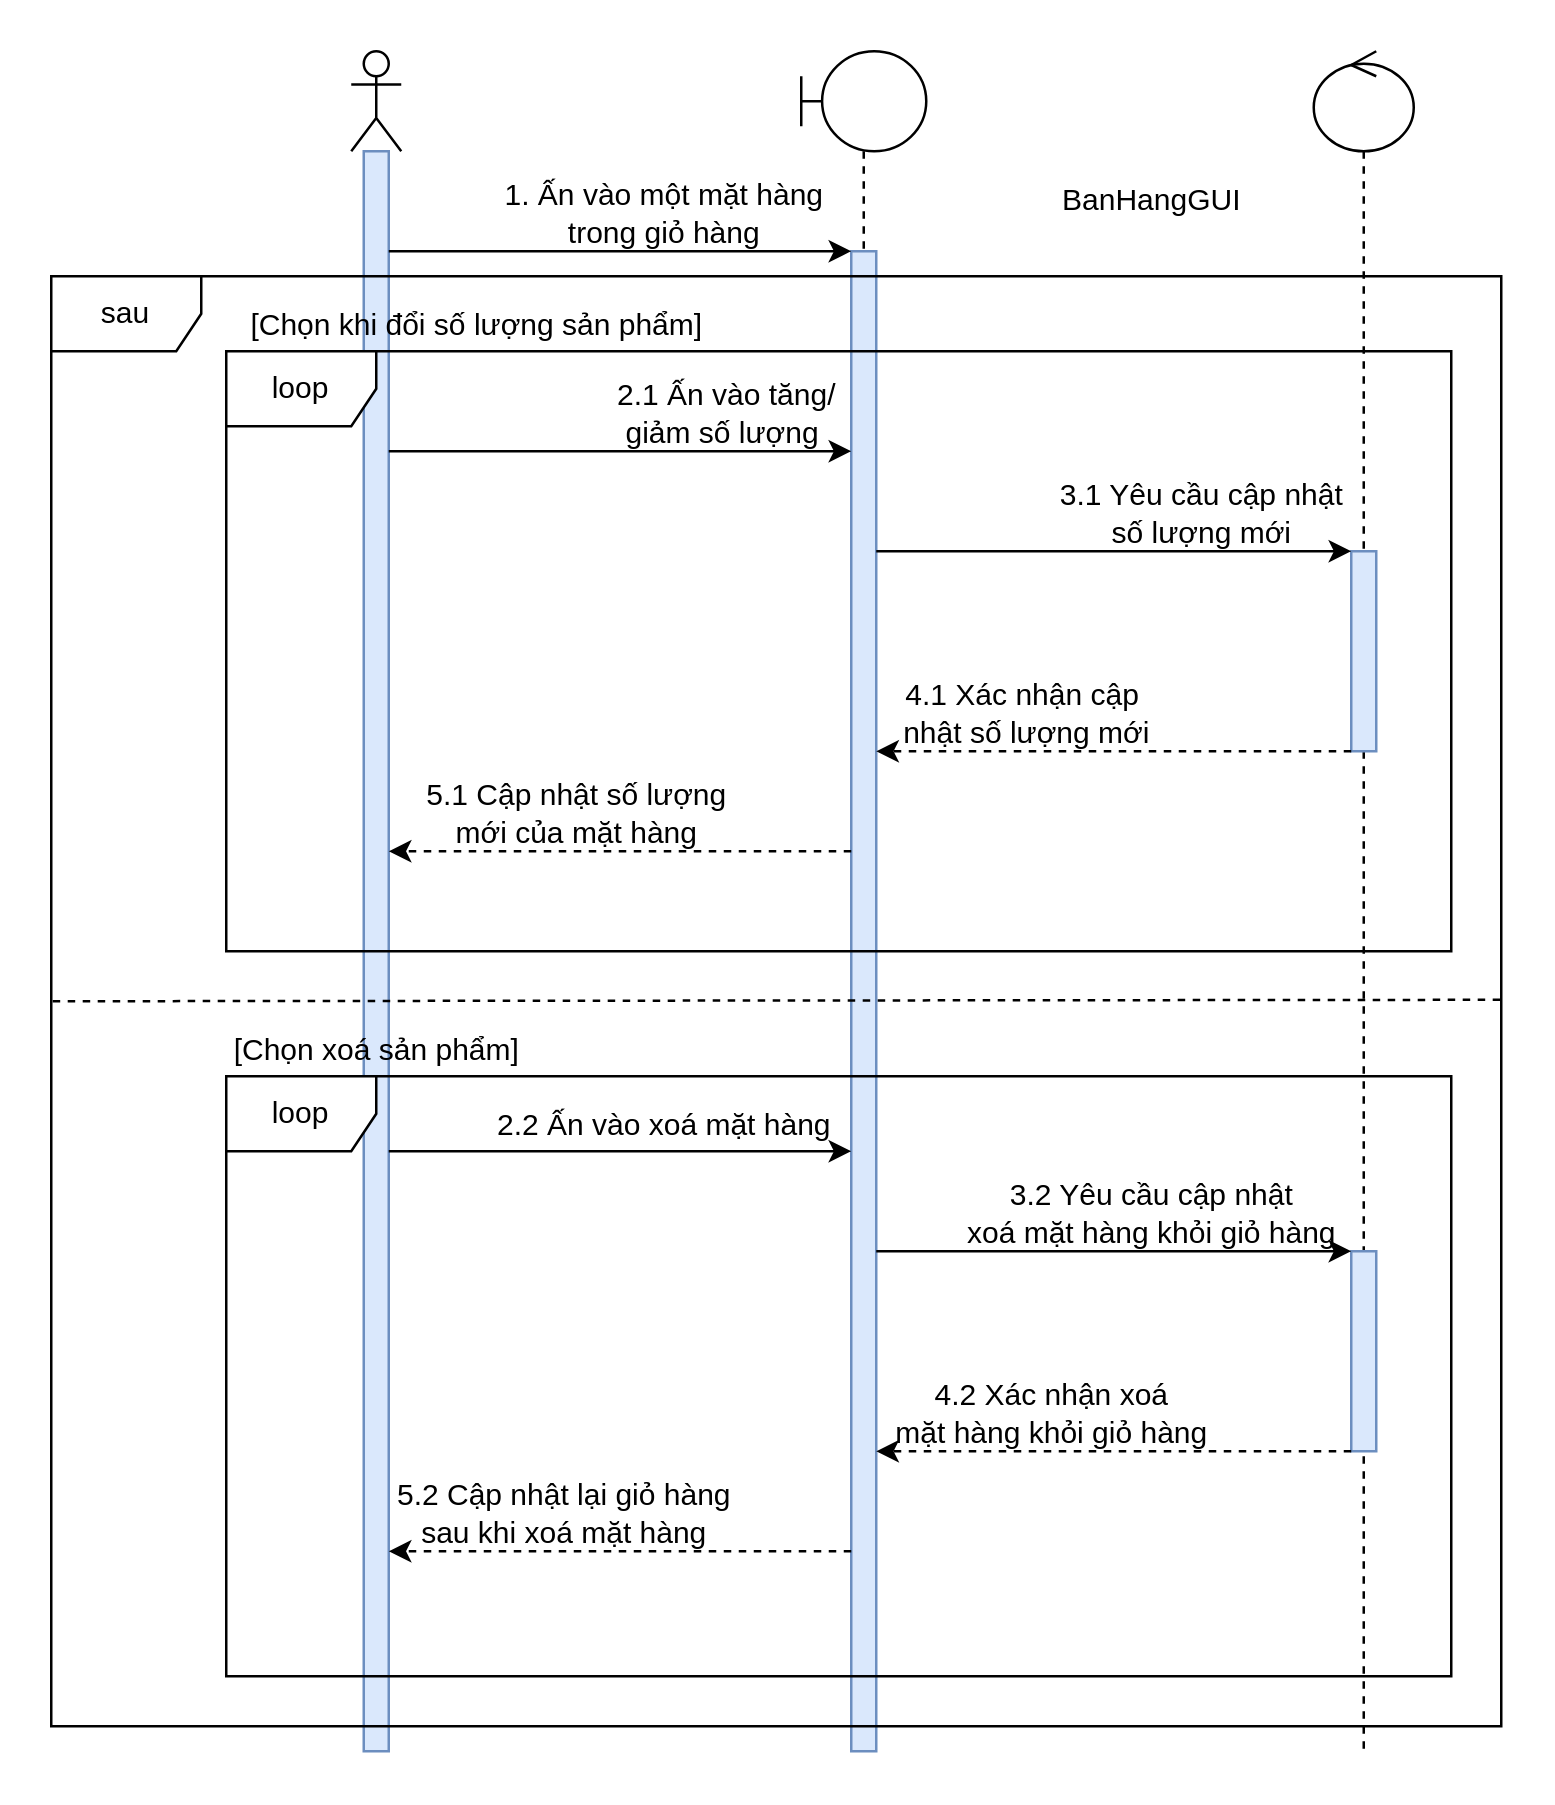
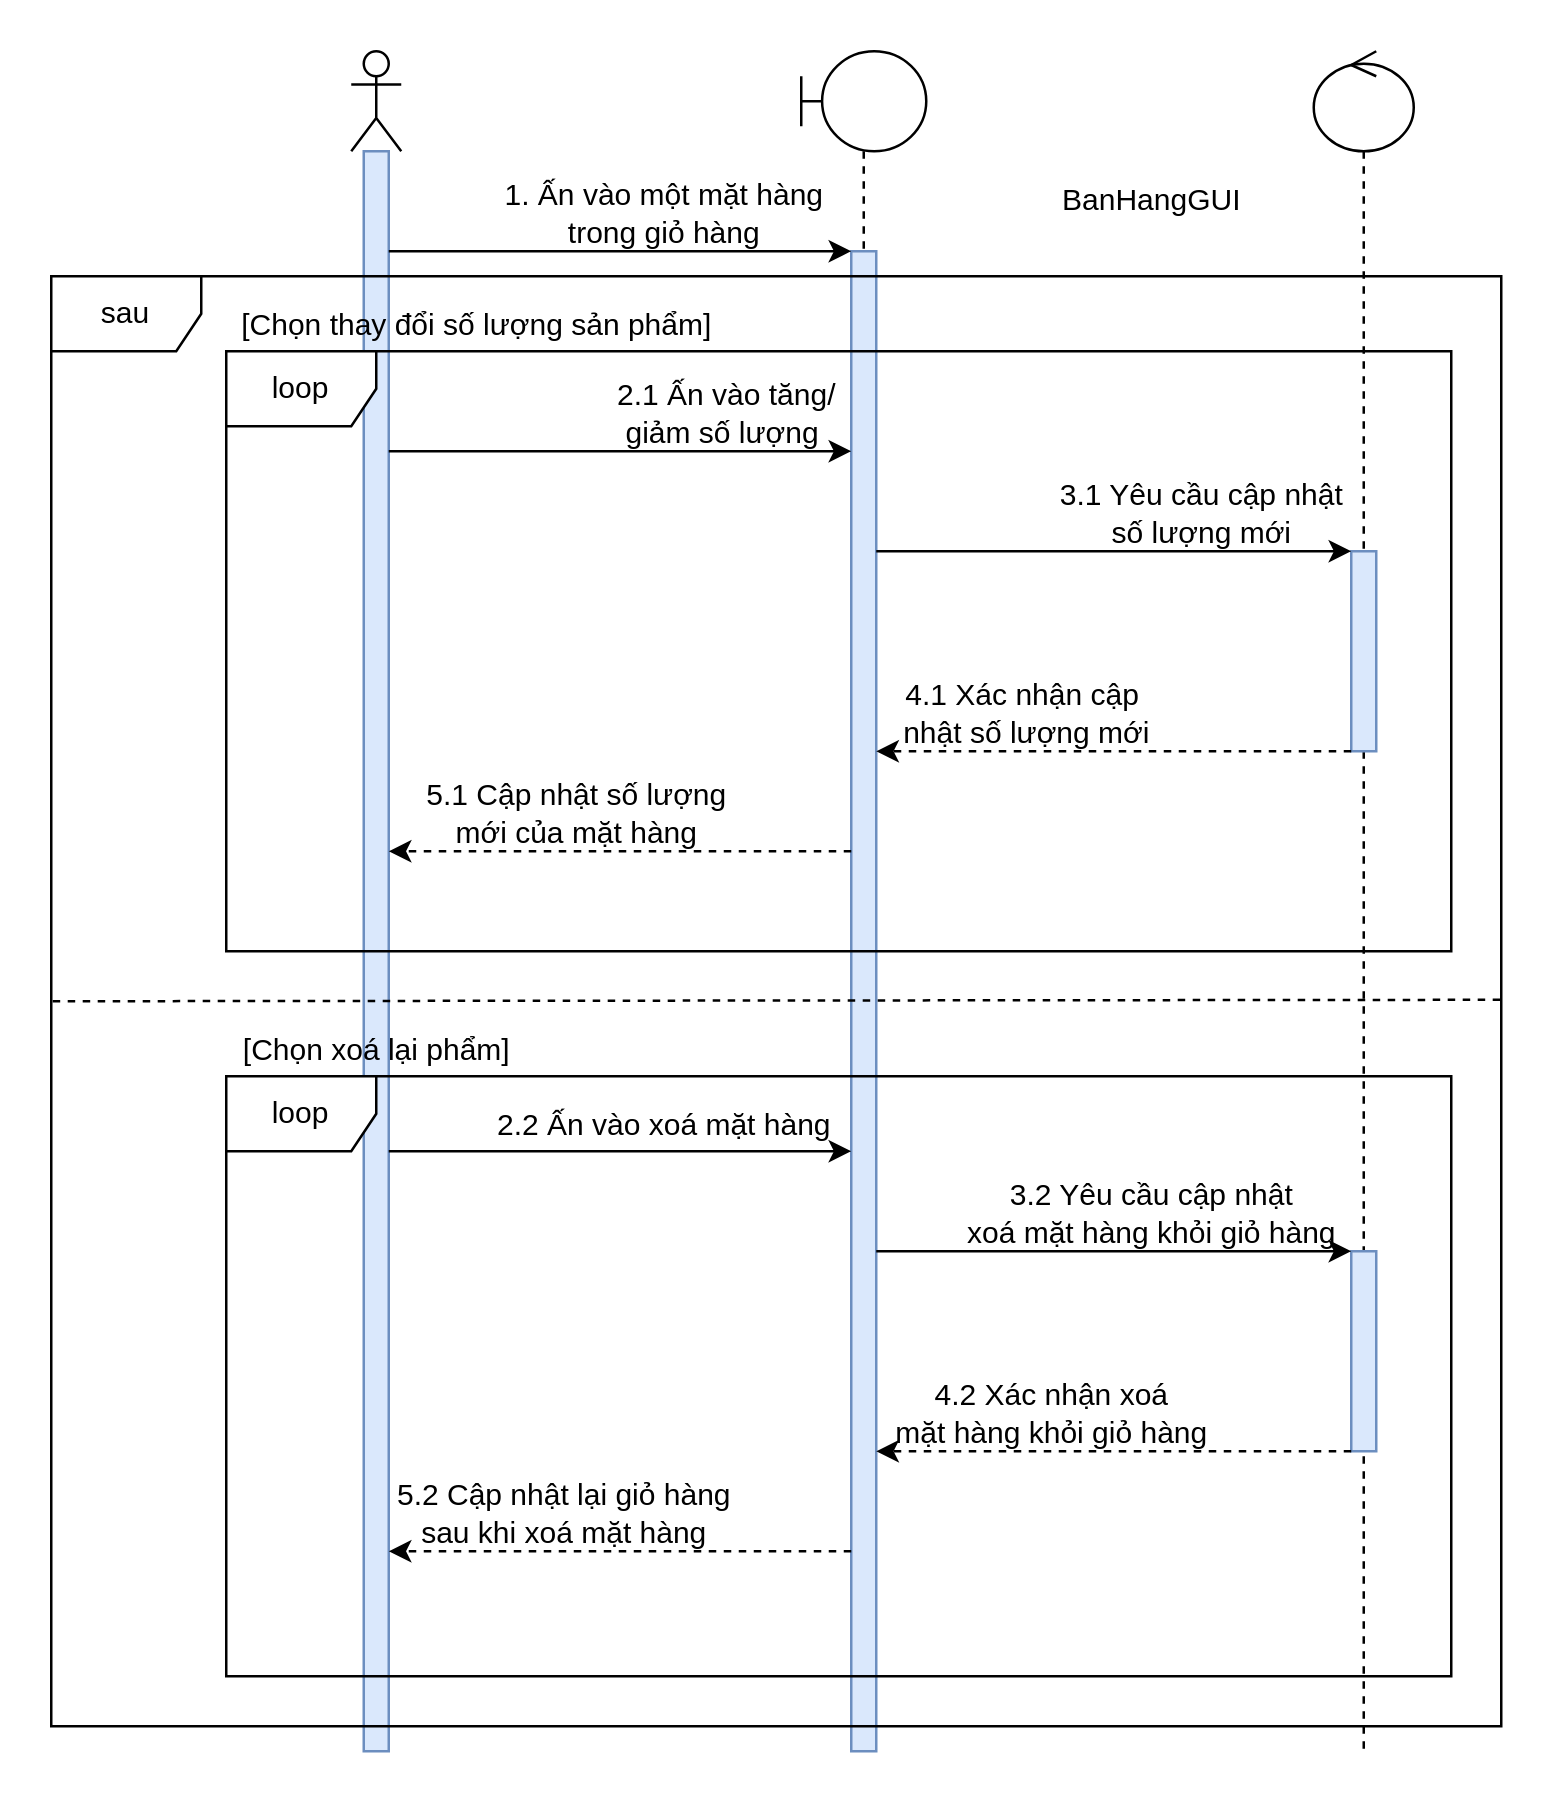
(478, 326) -> (478, 326)
(378, 1051) -> (378, 1051)
